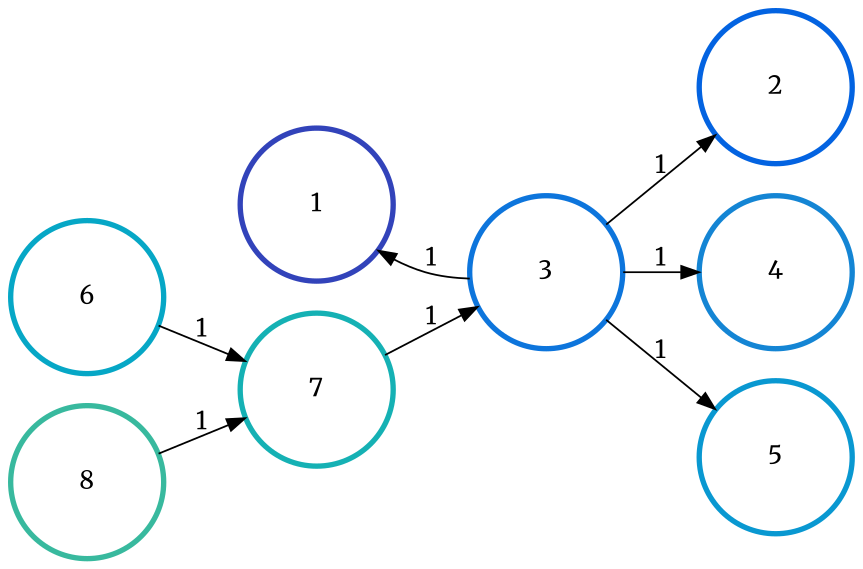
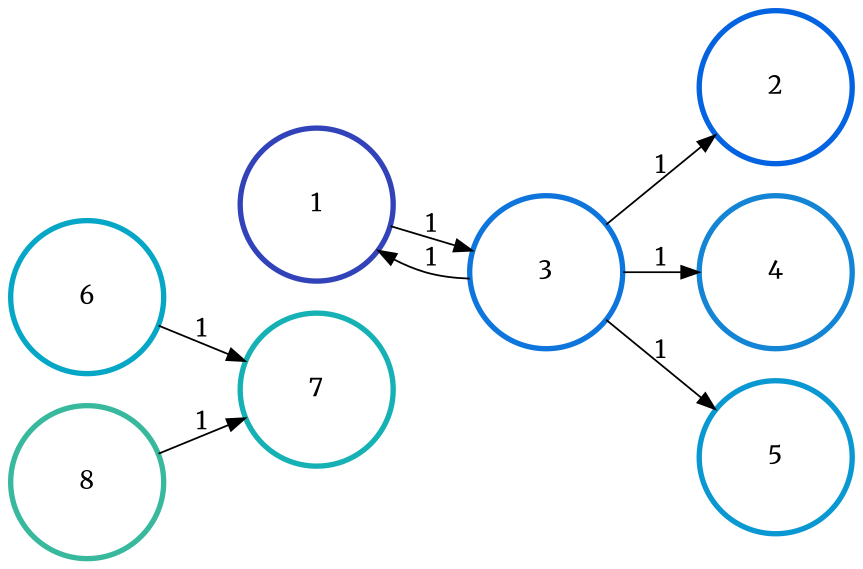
(423, 335) -> (423, 236)
